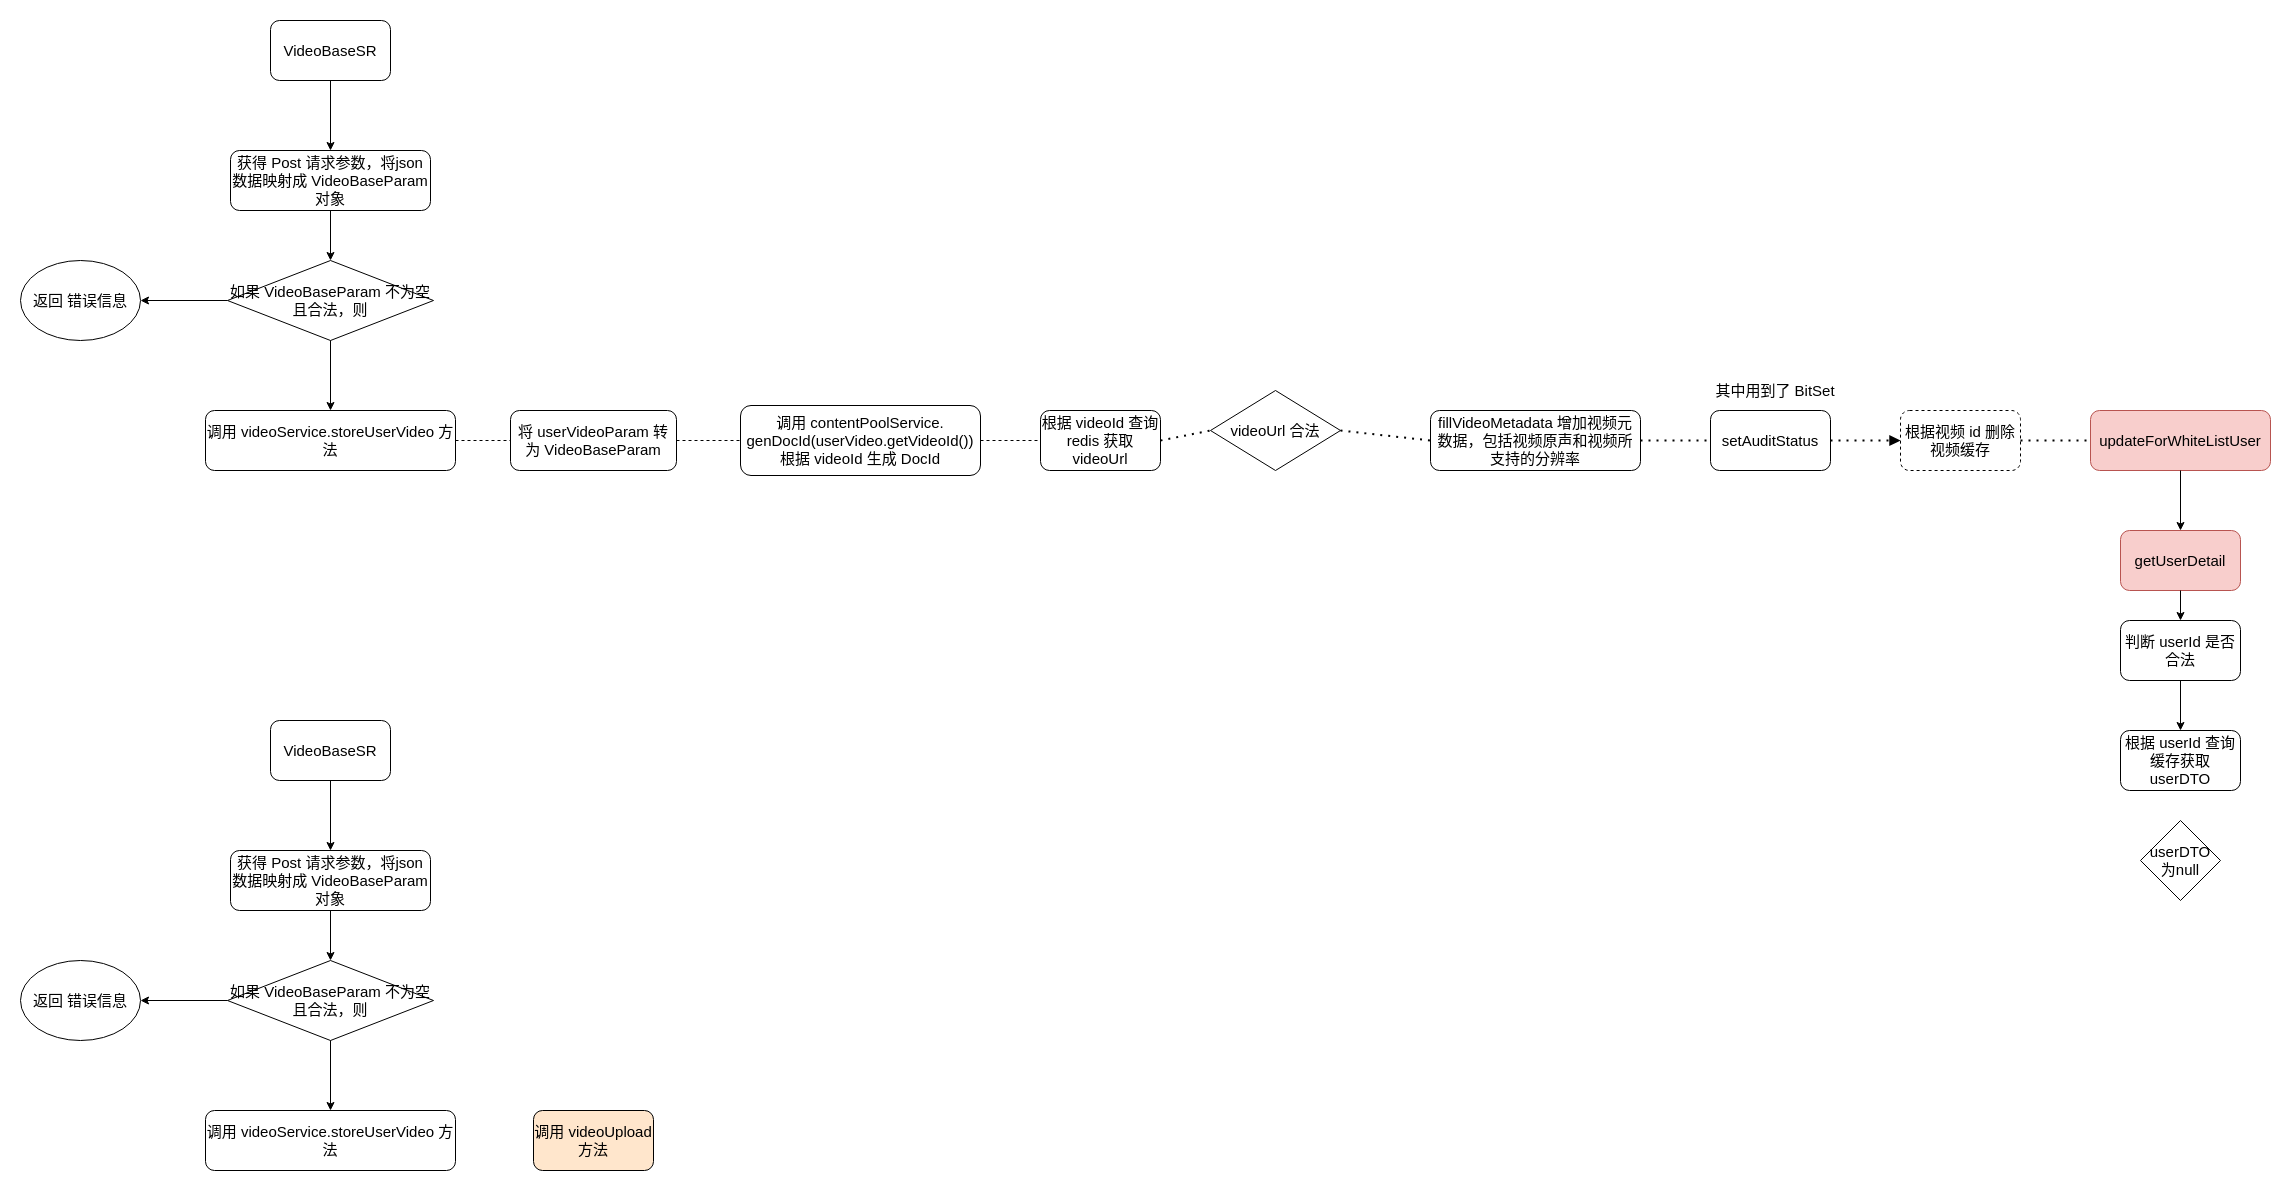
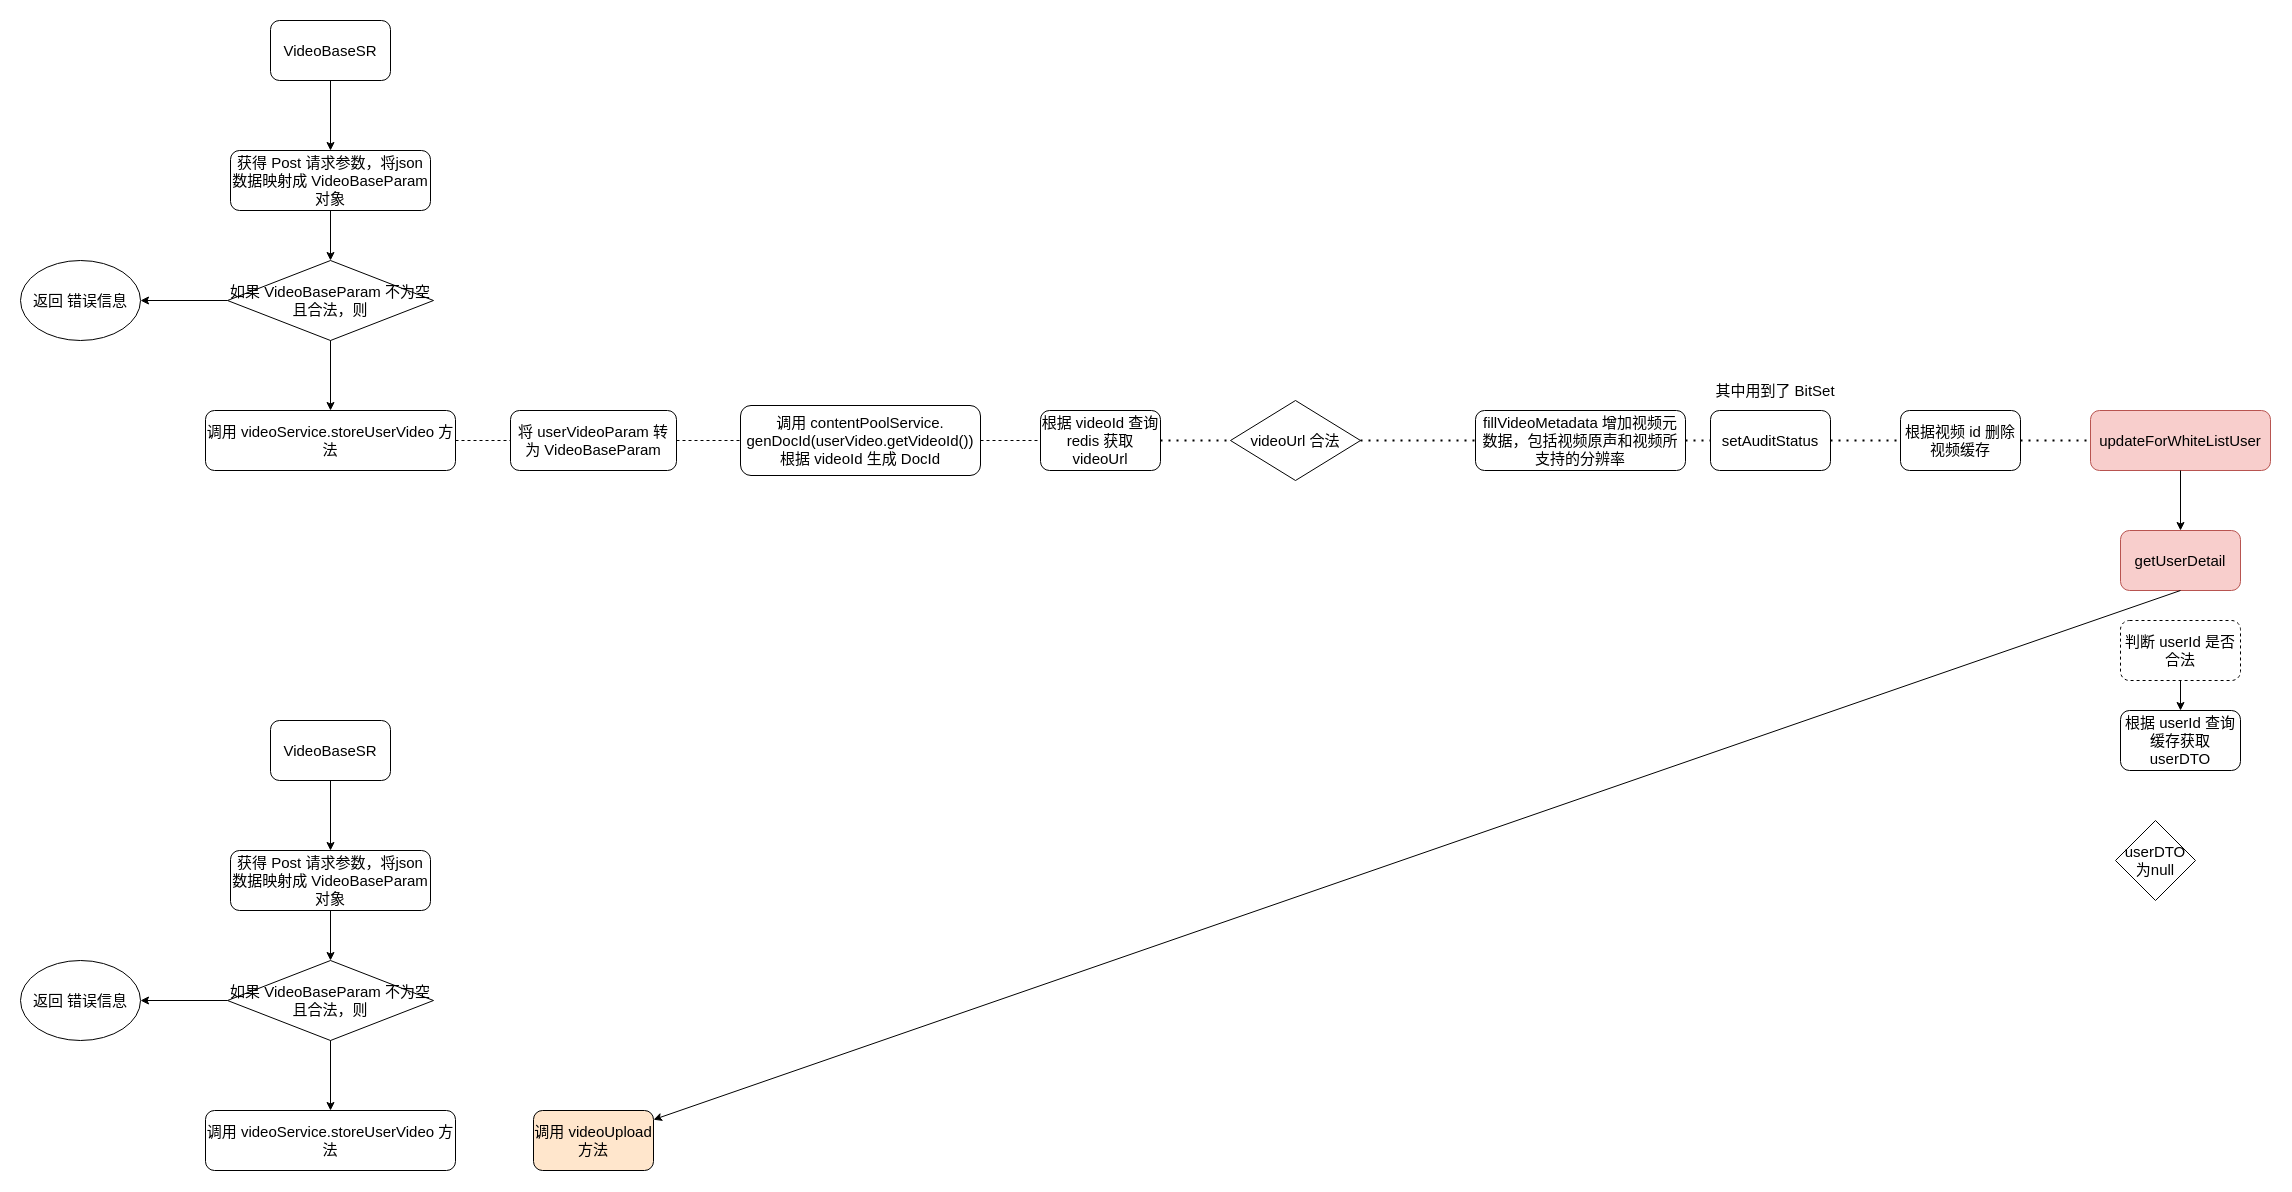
(1276, 431) -> (1296, 441)
(1536, 441) -> (1581, 441)
(1888, 441) -> (1894, 441)
(1961, 441) -> (1961, 441)
(2181, 602) -> (1420, 854)
(2181, 651) -> (2181, 651)
(2181, 761) -> (2181, 741)
(2181, 861) -> (2156, 861)
